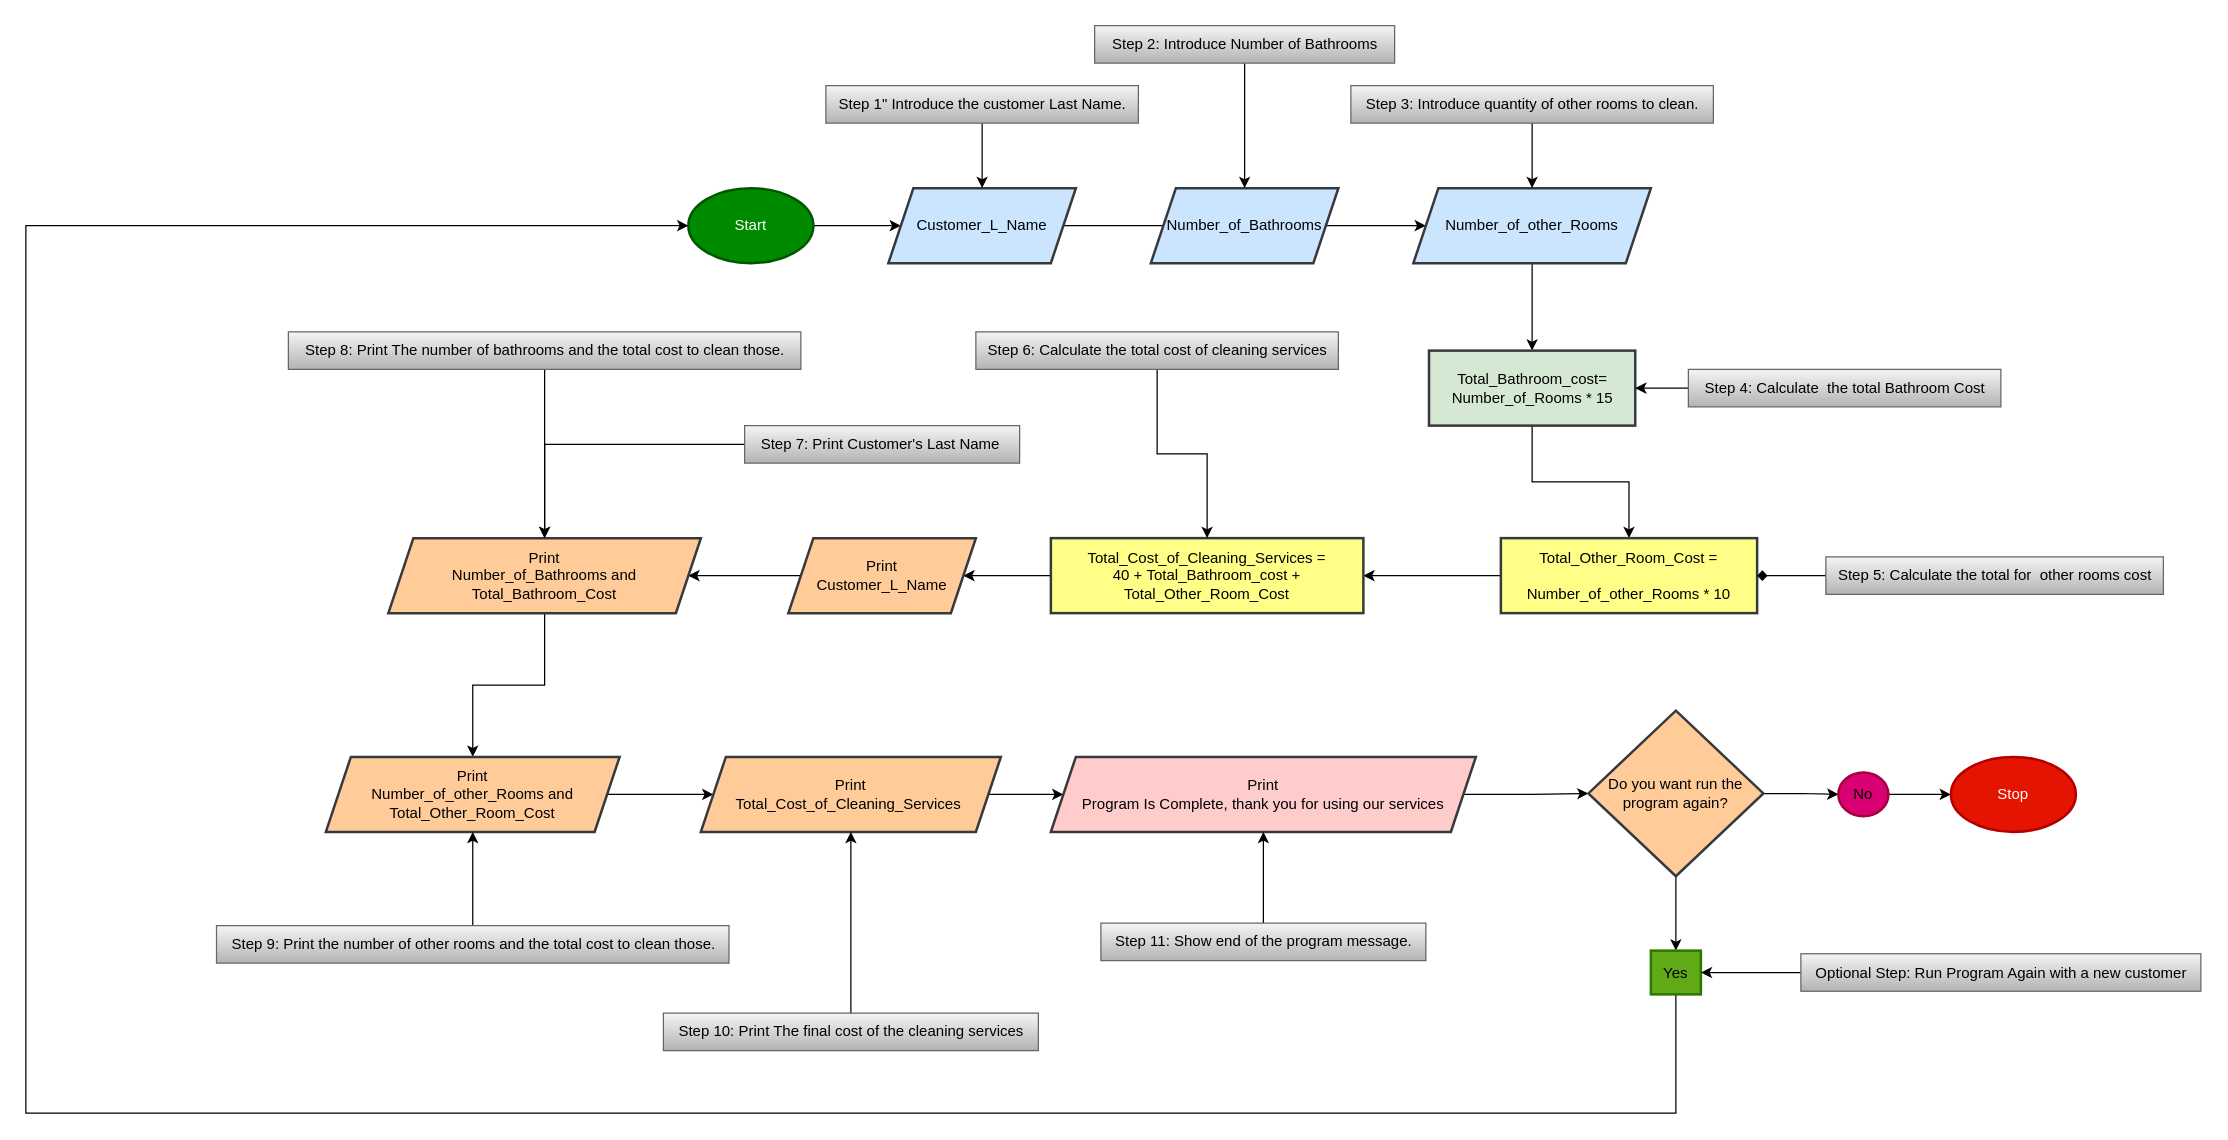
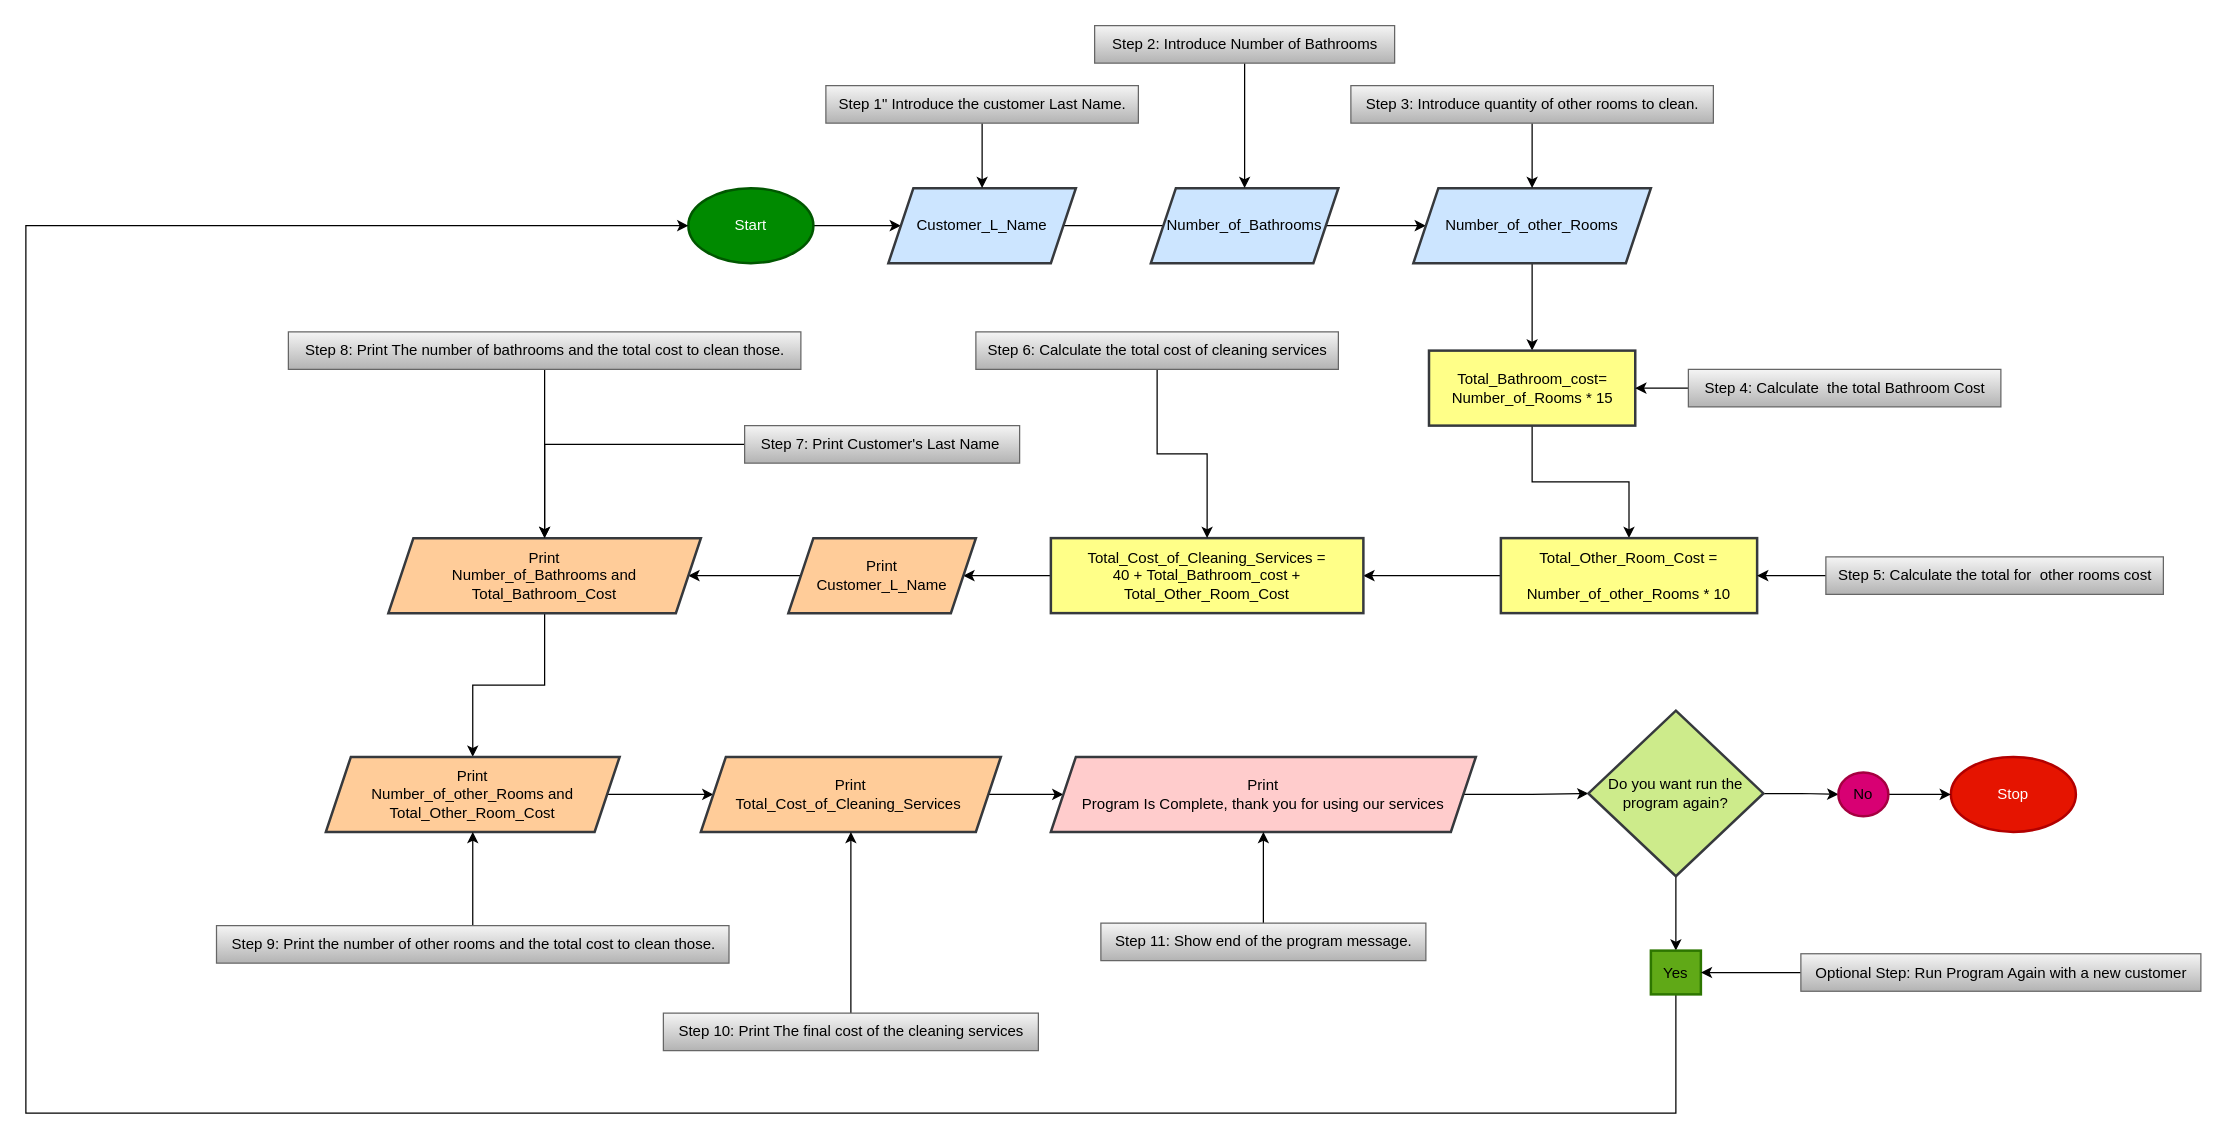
(1532, 388) -> (1532, 388)
(1768, 576) -> (1767, 576)
(1676, 793) -> (1676, 793)
